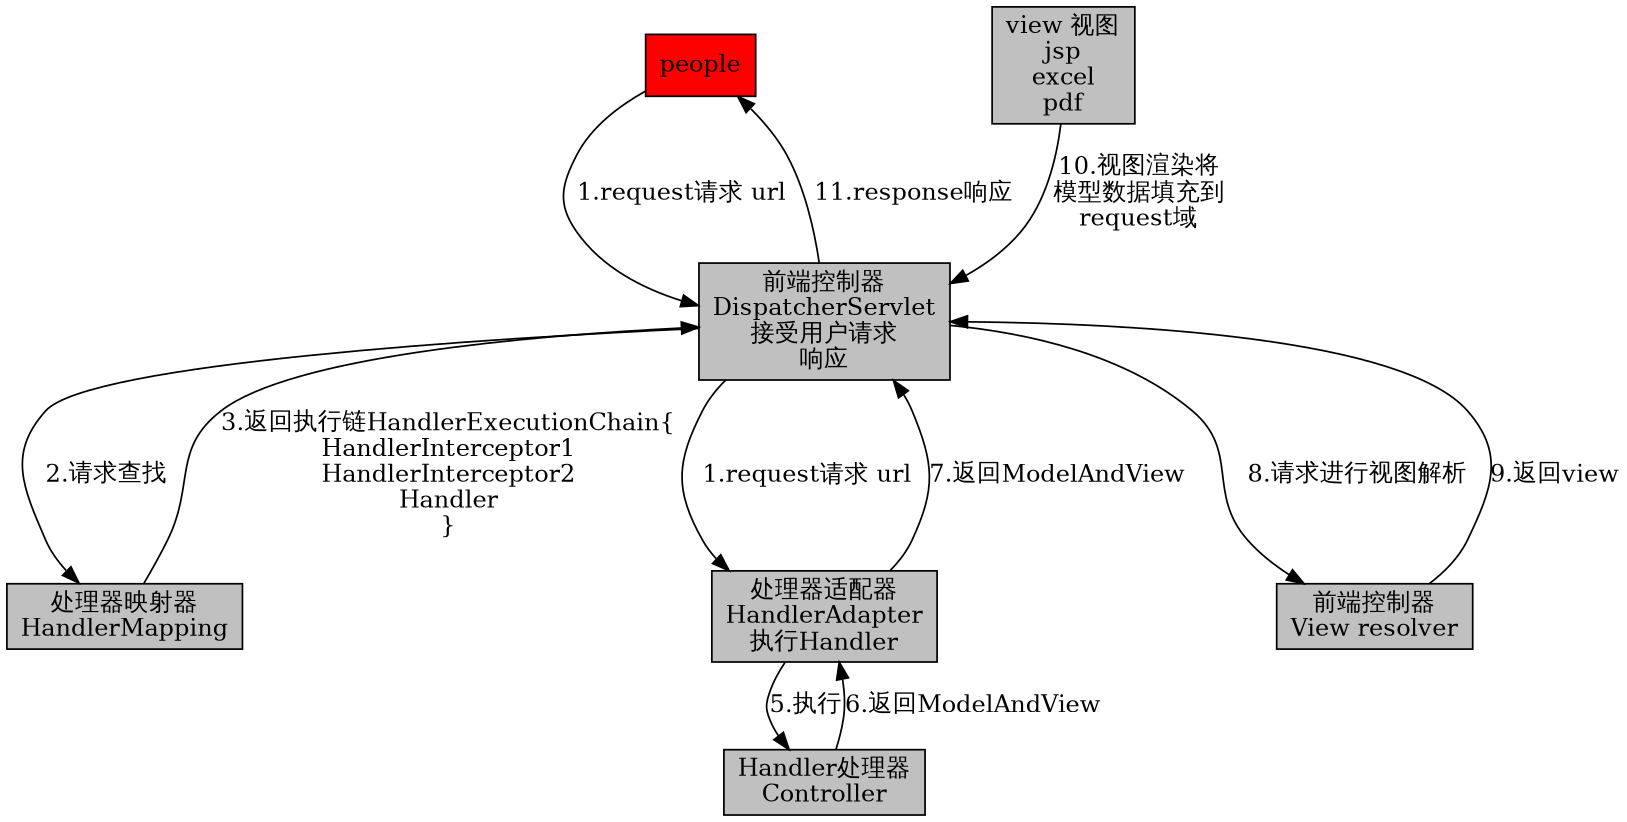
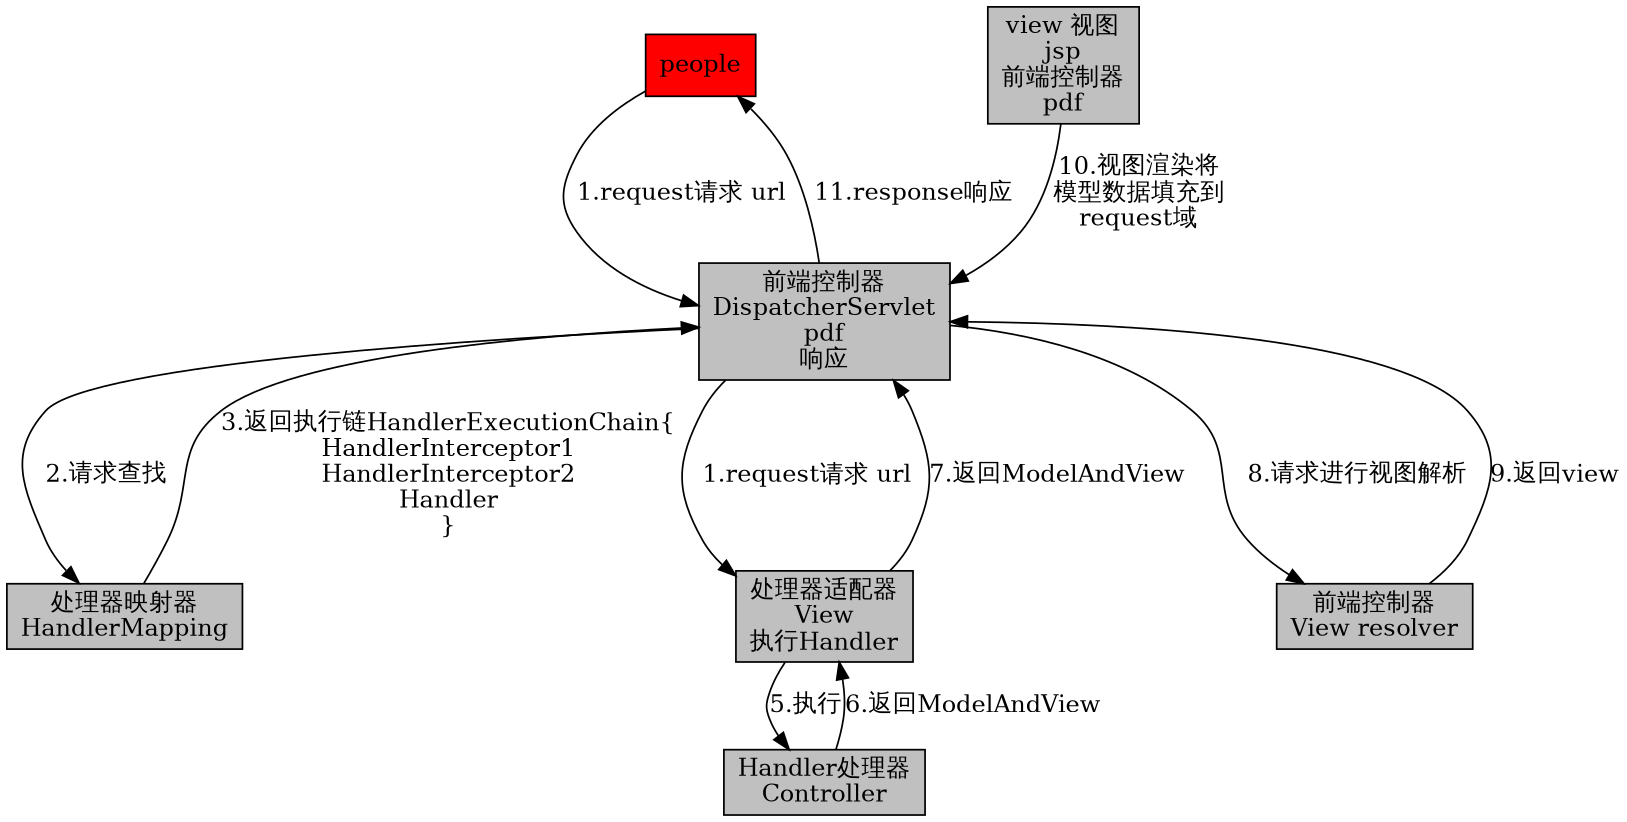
(1063, 65) -> (1063, 65)
(824, 322) -> (824, 322)
(824, 616) -> (824, 616)
